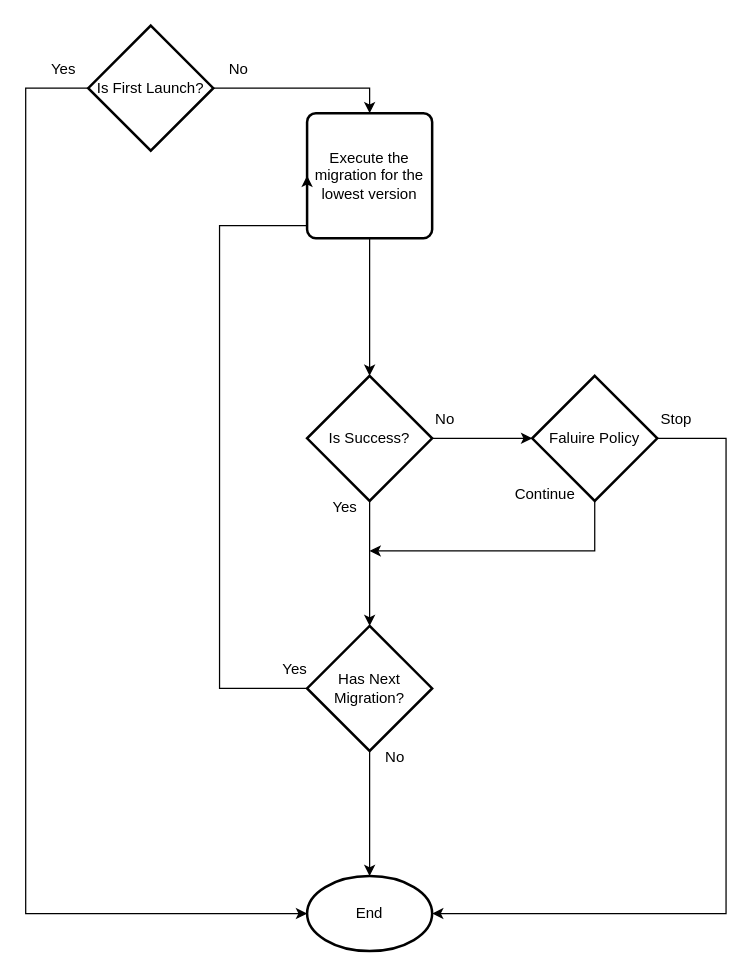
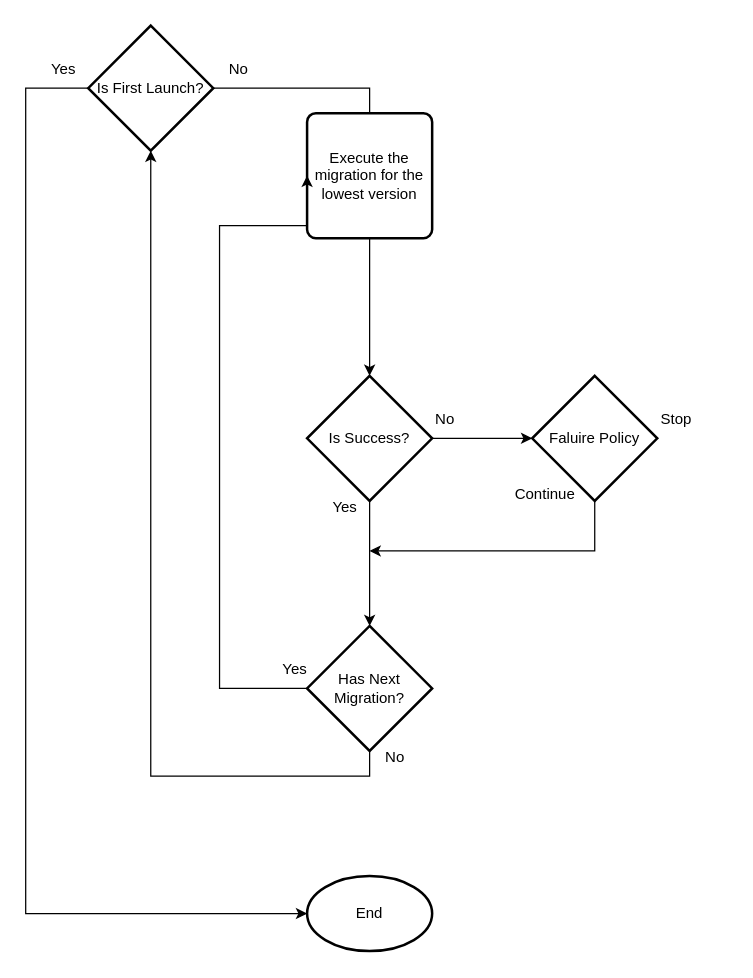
(369, 103) -> (369, 107)
(726, 784) -> none
(369, 820) -> (151, 578)
